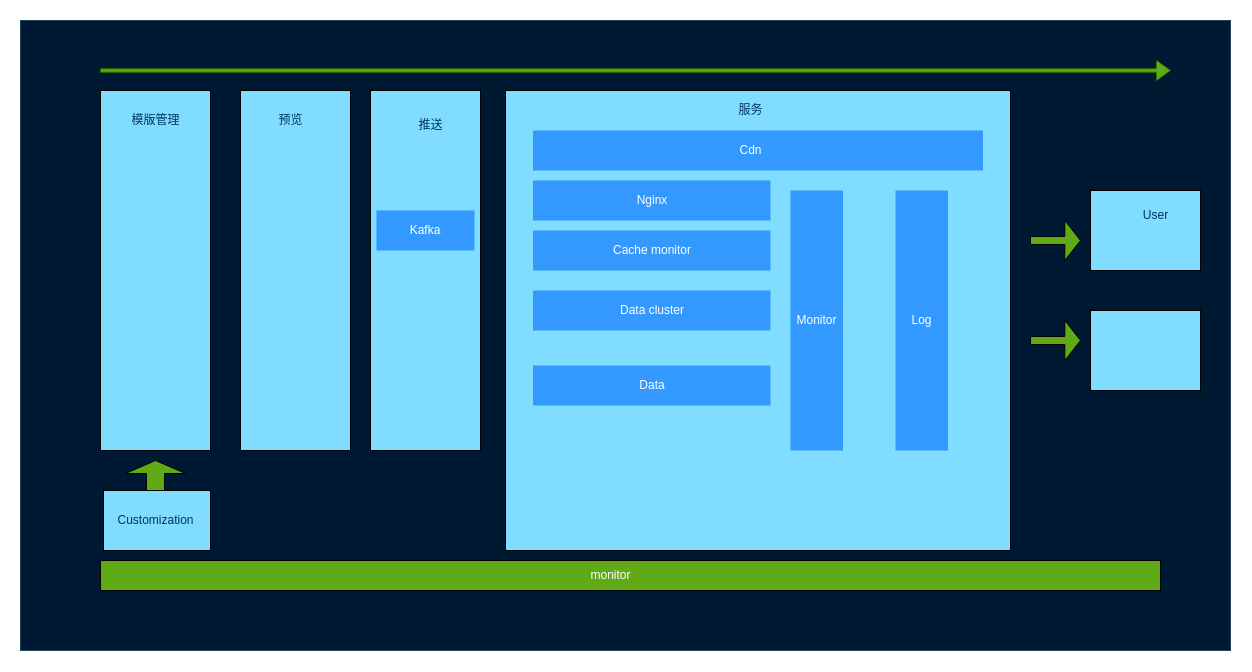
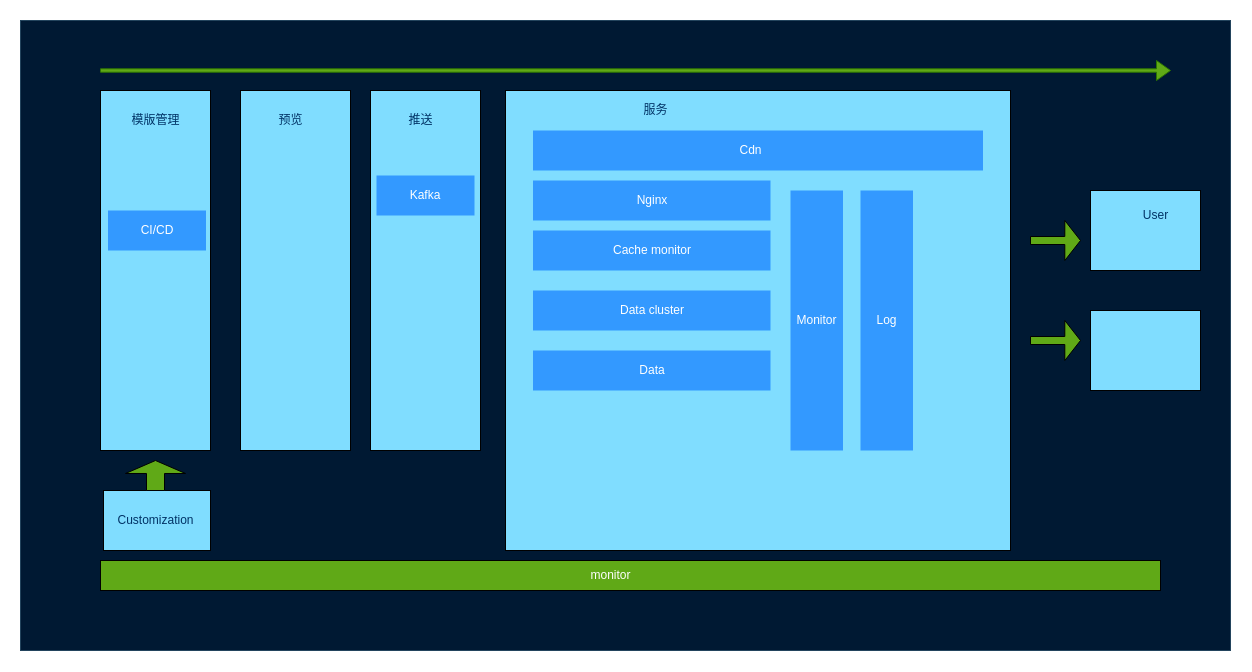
(751, 111) -> (656, 111)
(431, 126) -> (421, 121)
none -> (157, 231)
(426, 231) -> (426, 196)
(922, 321) -> (887, 321)
(652, 386) -> (652, 371)
